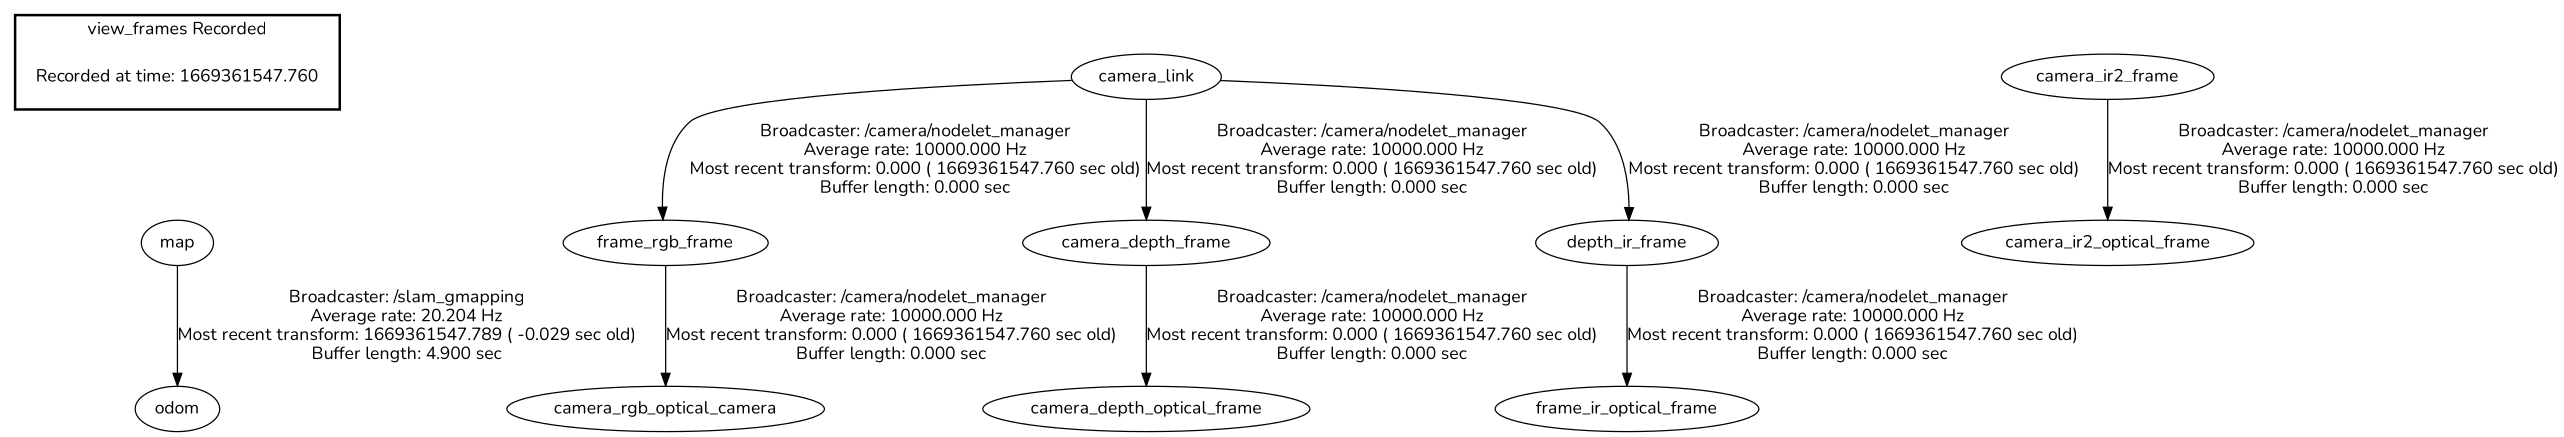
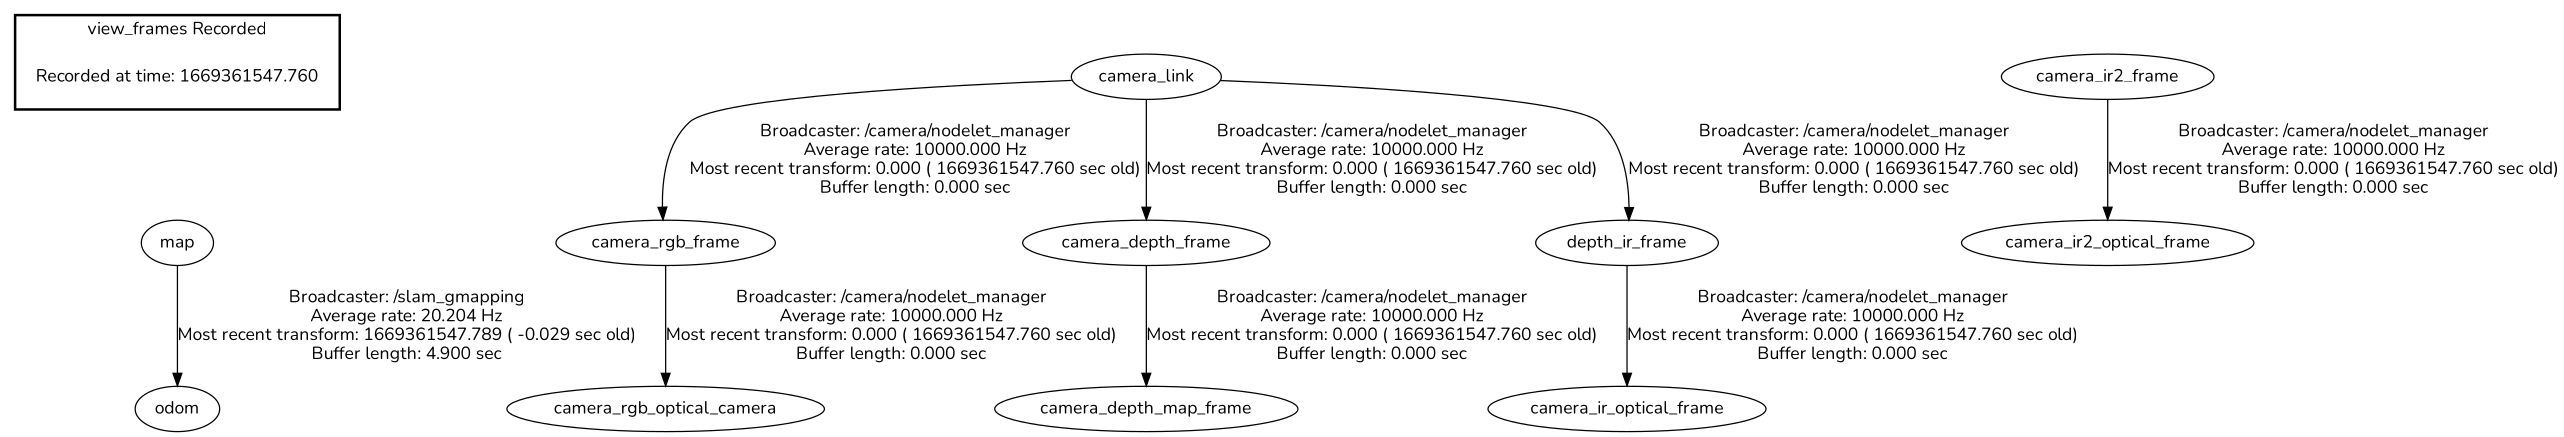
(666, 243) -> (666, 243)
(1146, 409) -> (1146, 409)
(1627, 409) -> (1627, 409)
